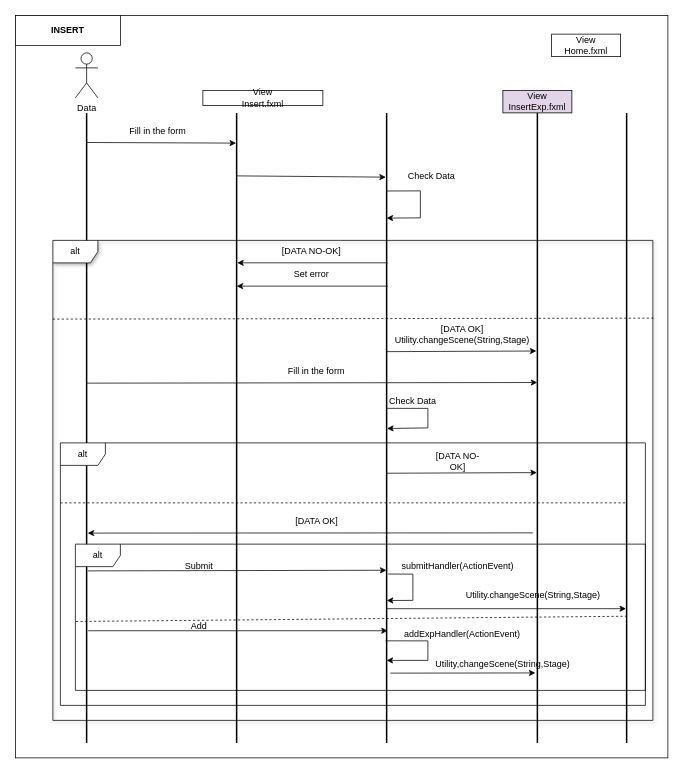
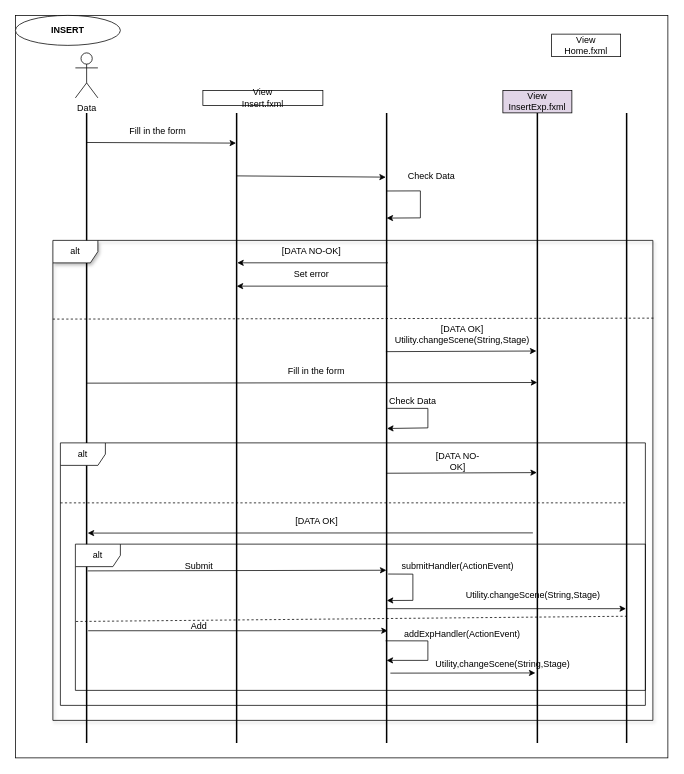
(68, 30) -> (68, 30)
